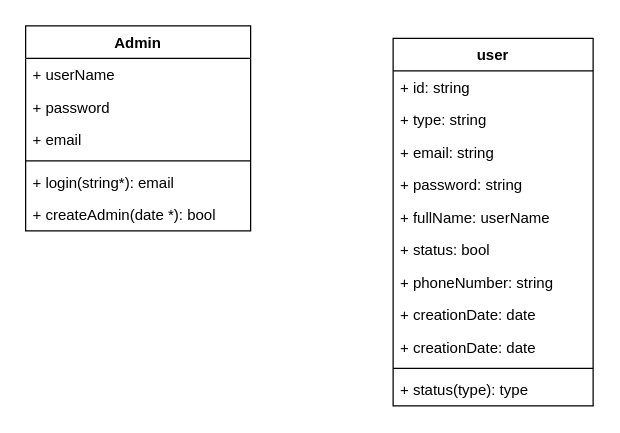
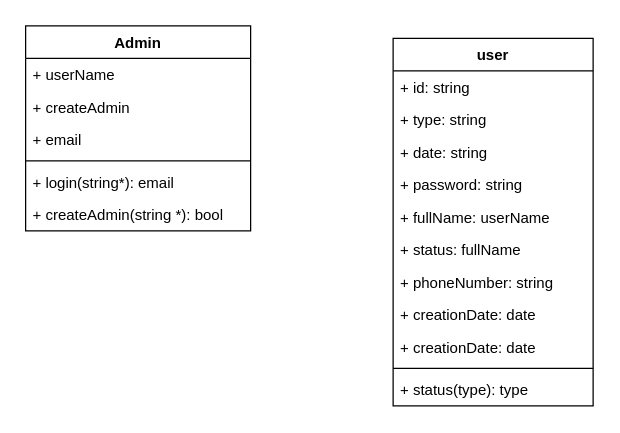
(73, 108) -> (83, 108)
(451, 153) -> (451, 153)
(134, 215) -> (141, 215)
(451, 250) -> (466, 250)
